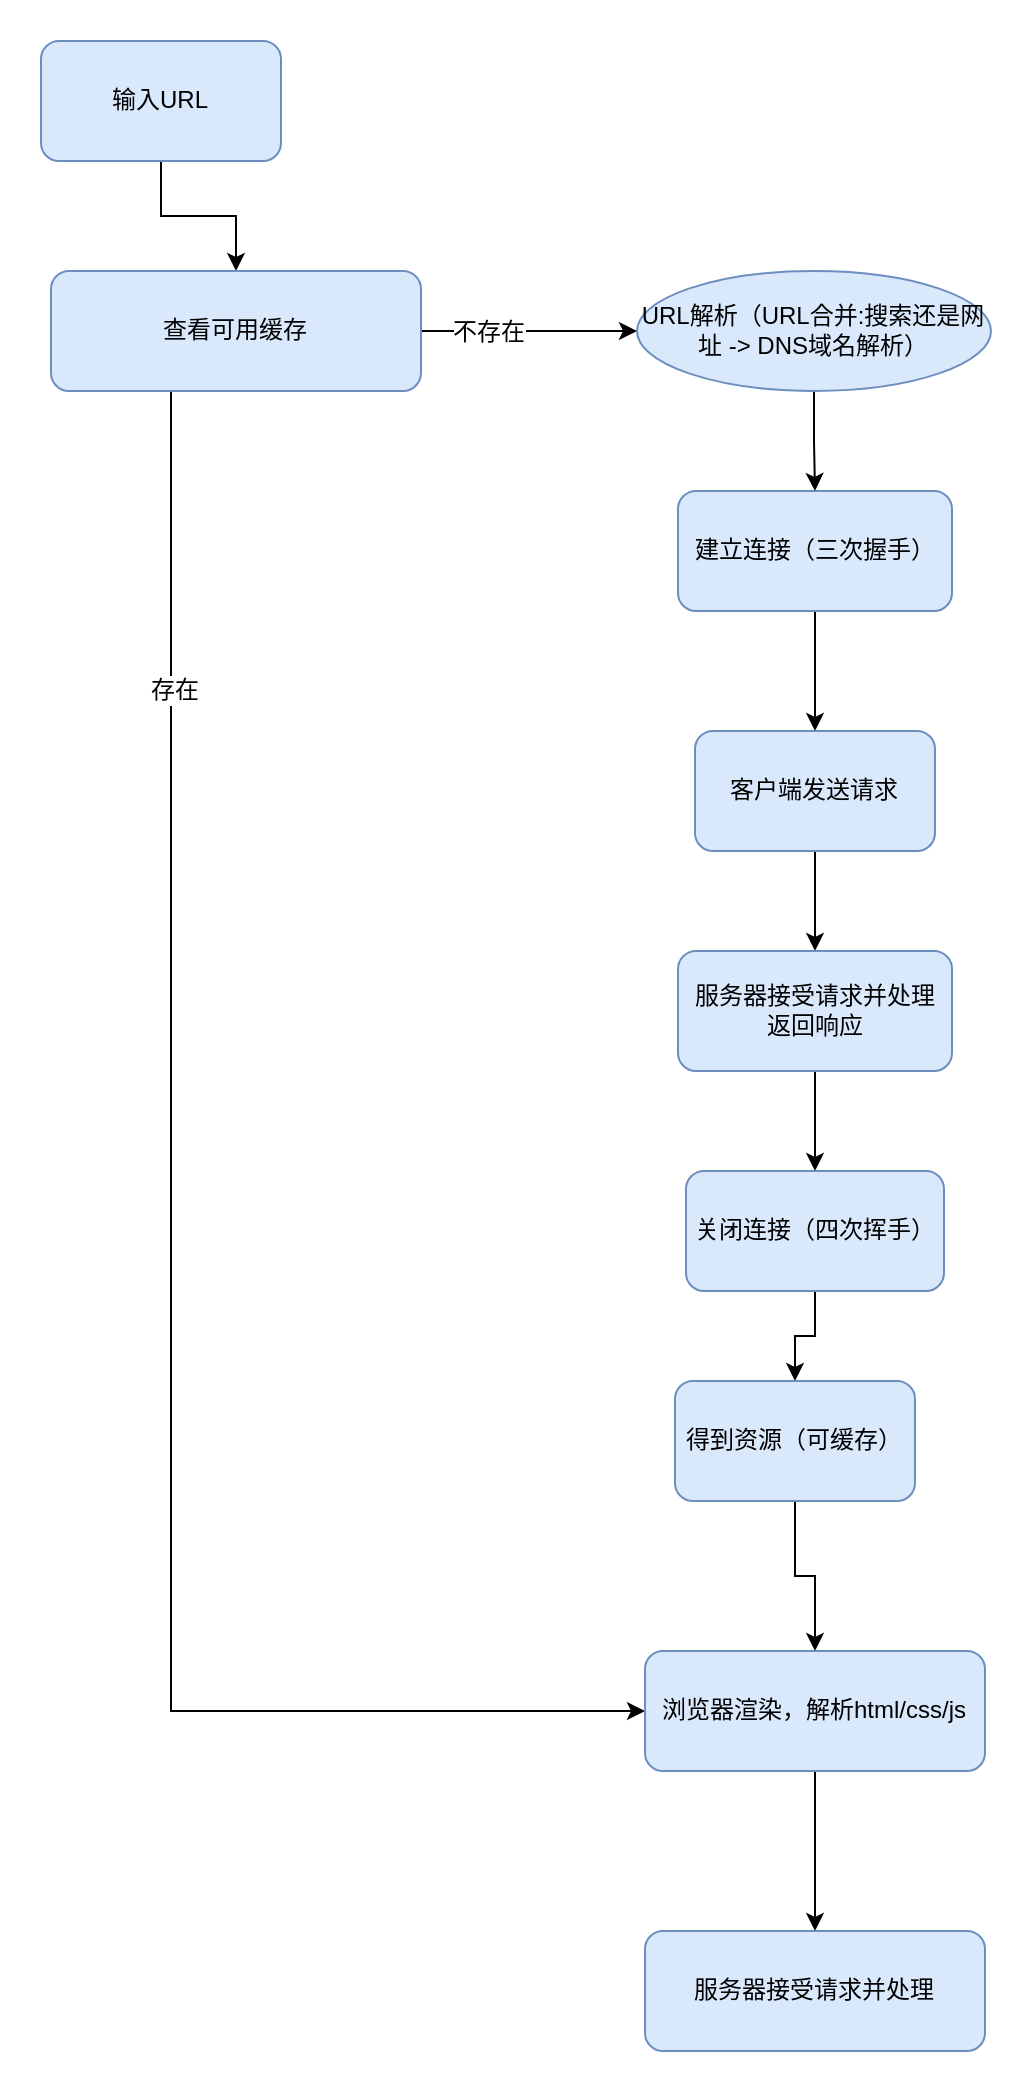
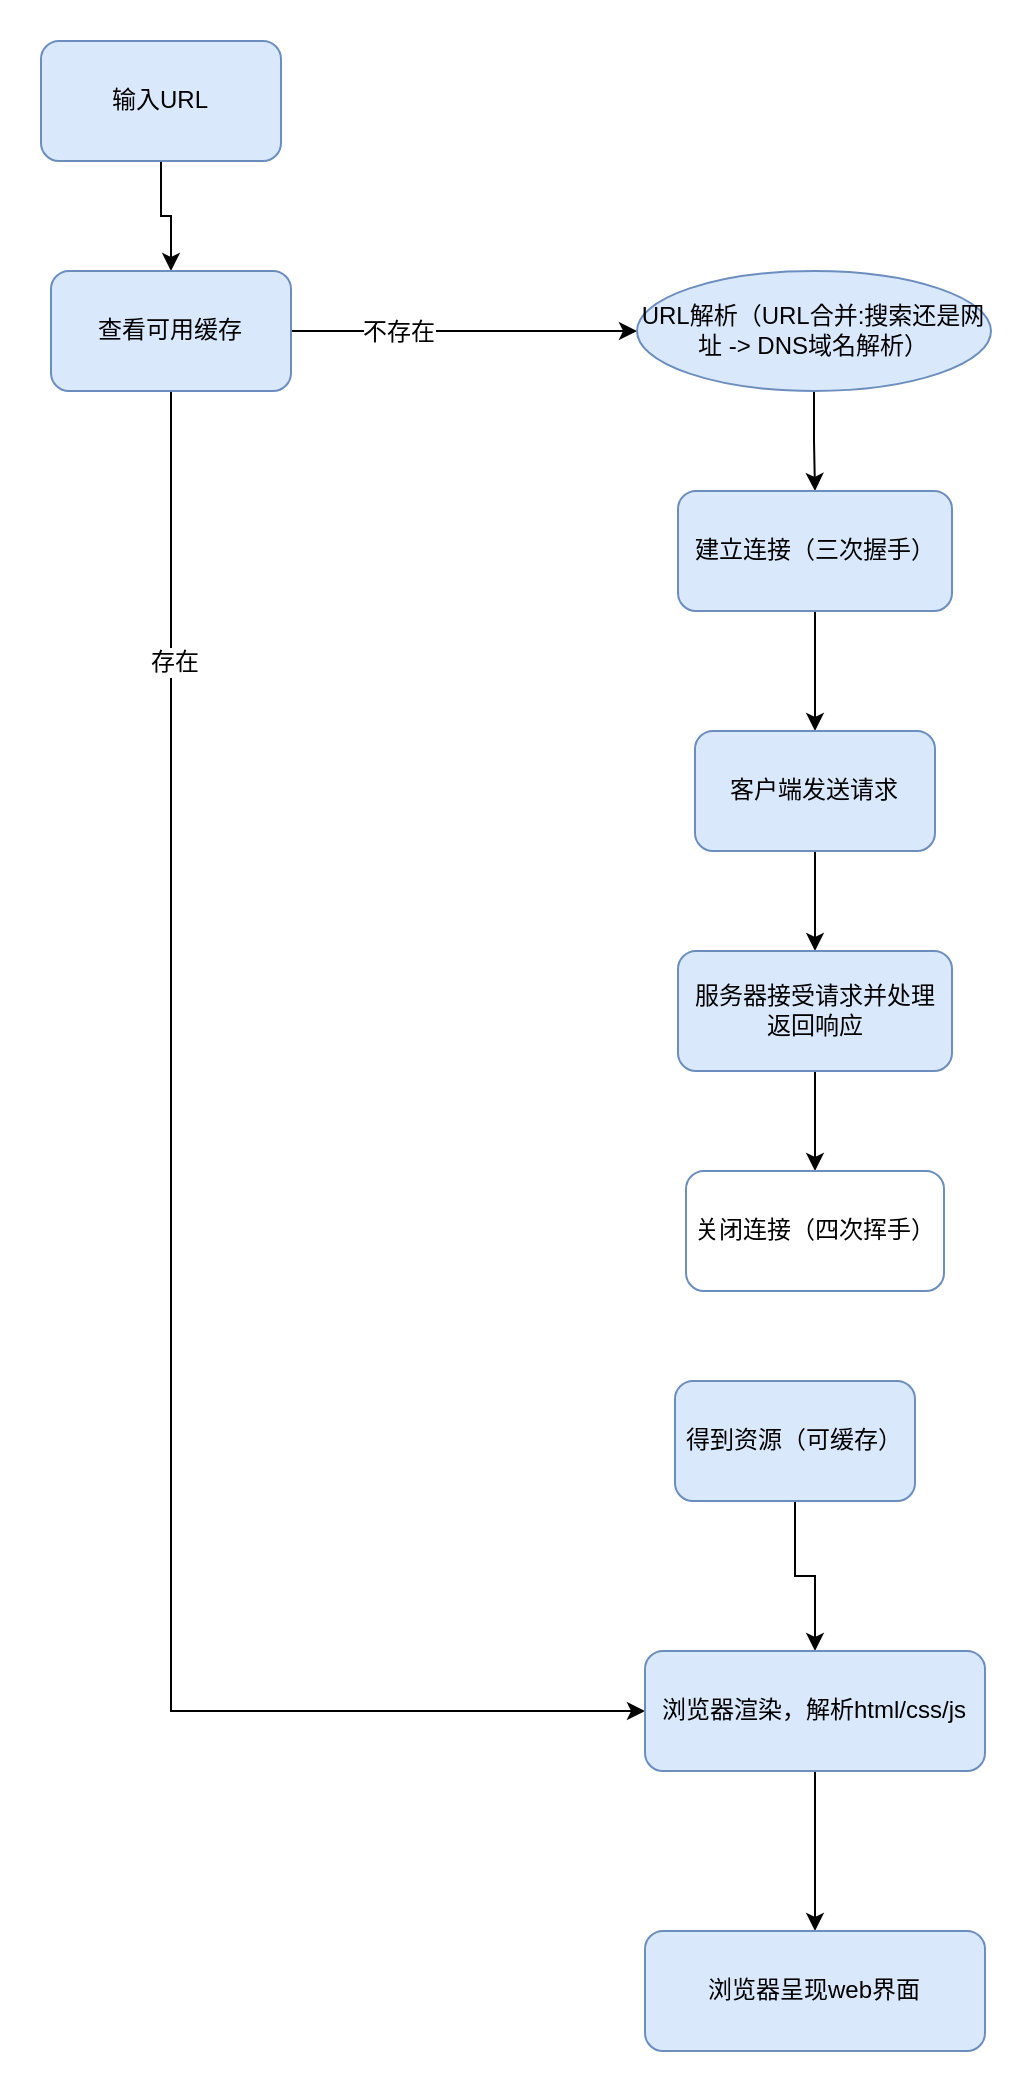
(236, 331) -> (171, 331)
(815, 1231) -> (815, 1231)
(812, 1336) -> none
(815, 1991) -> (815, 1991)
